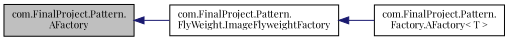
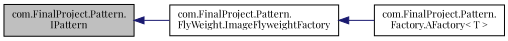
(69, 20) -> (69, 20)
